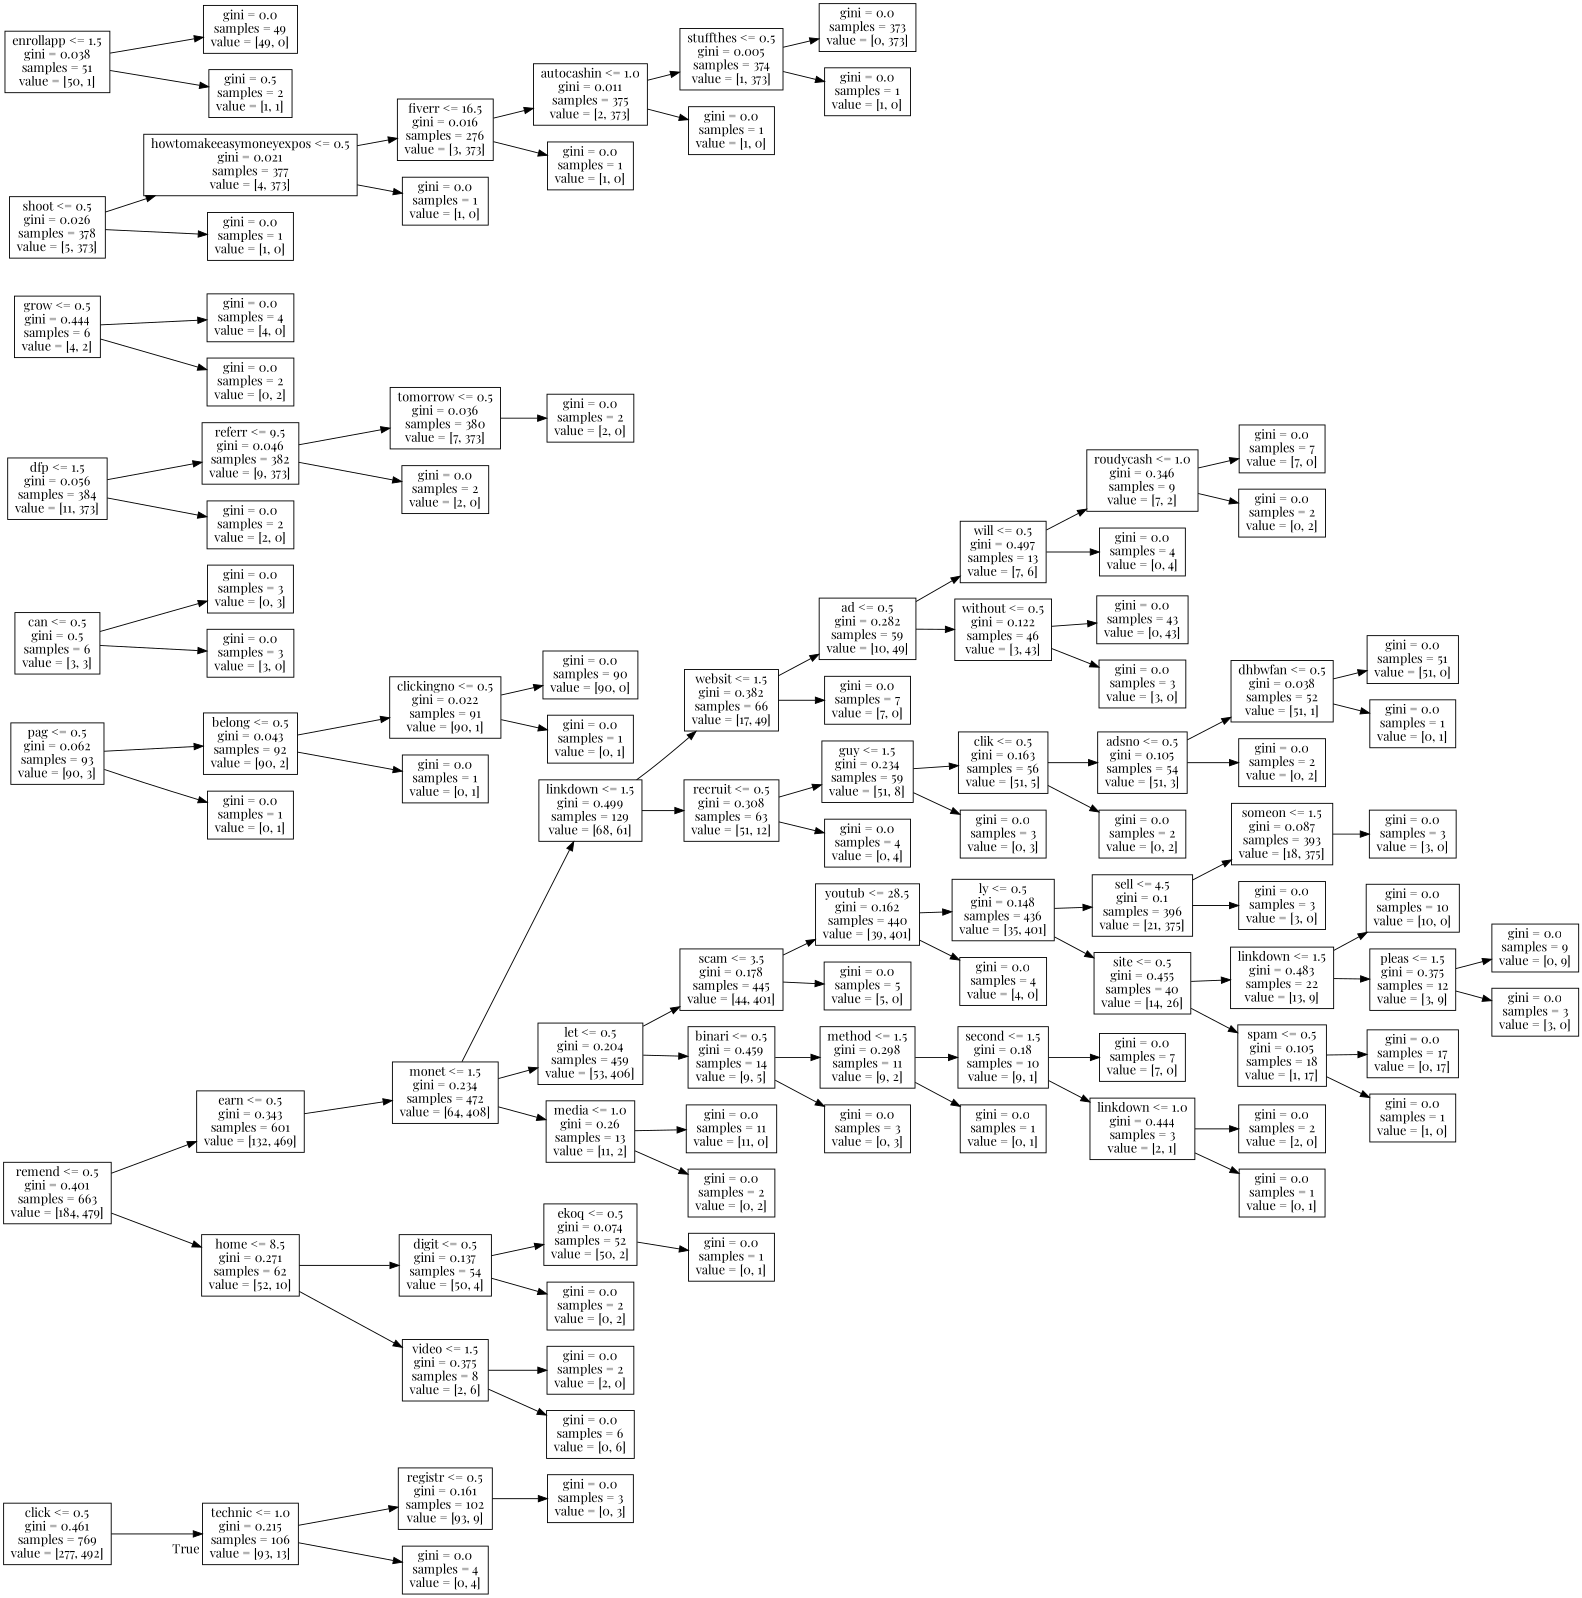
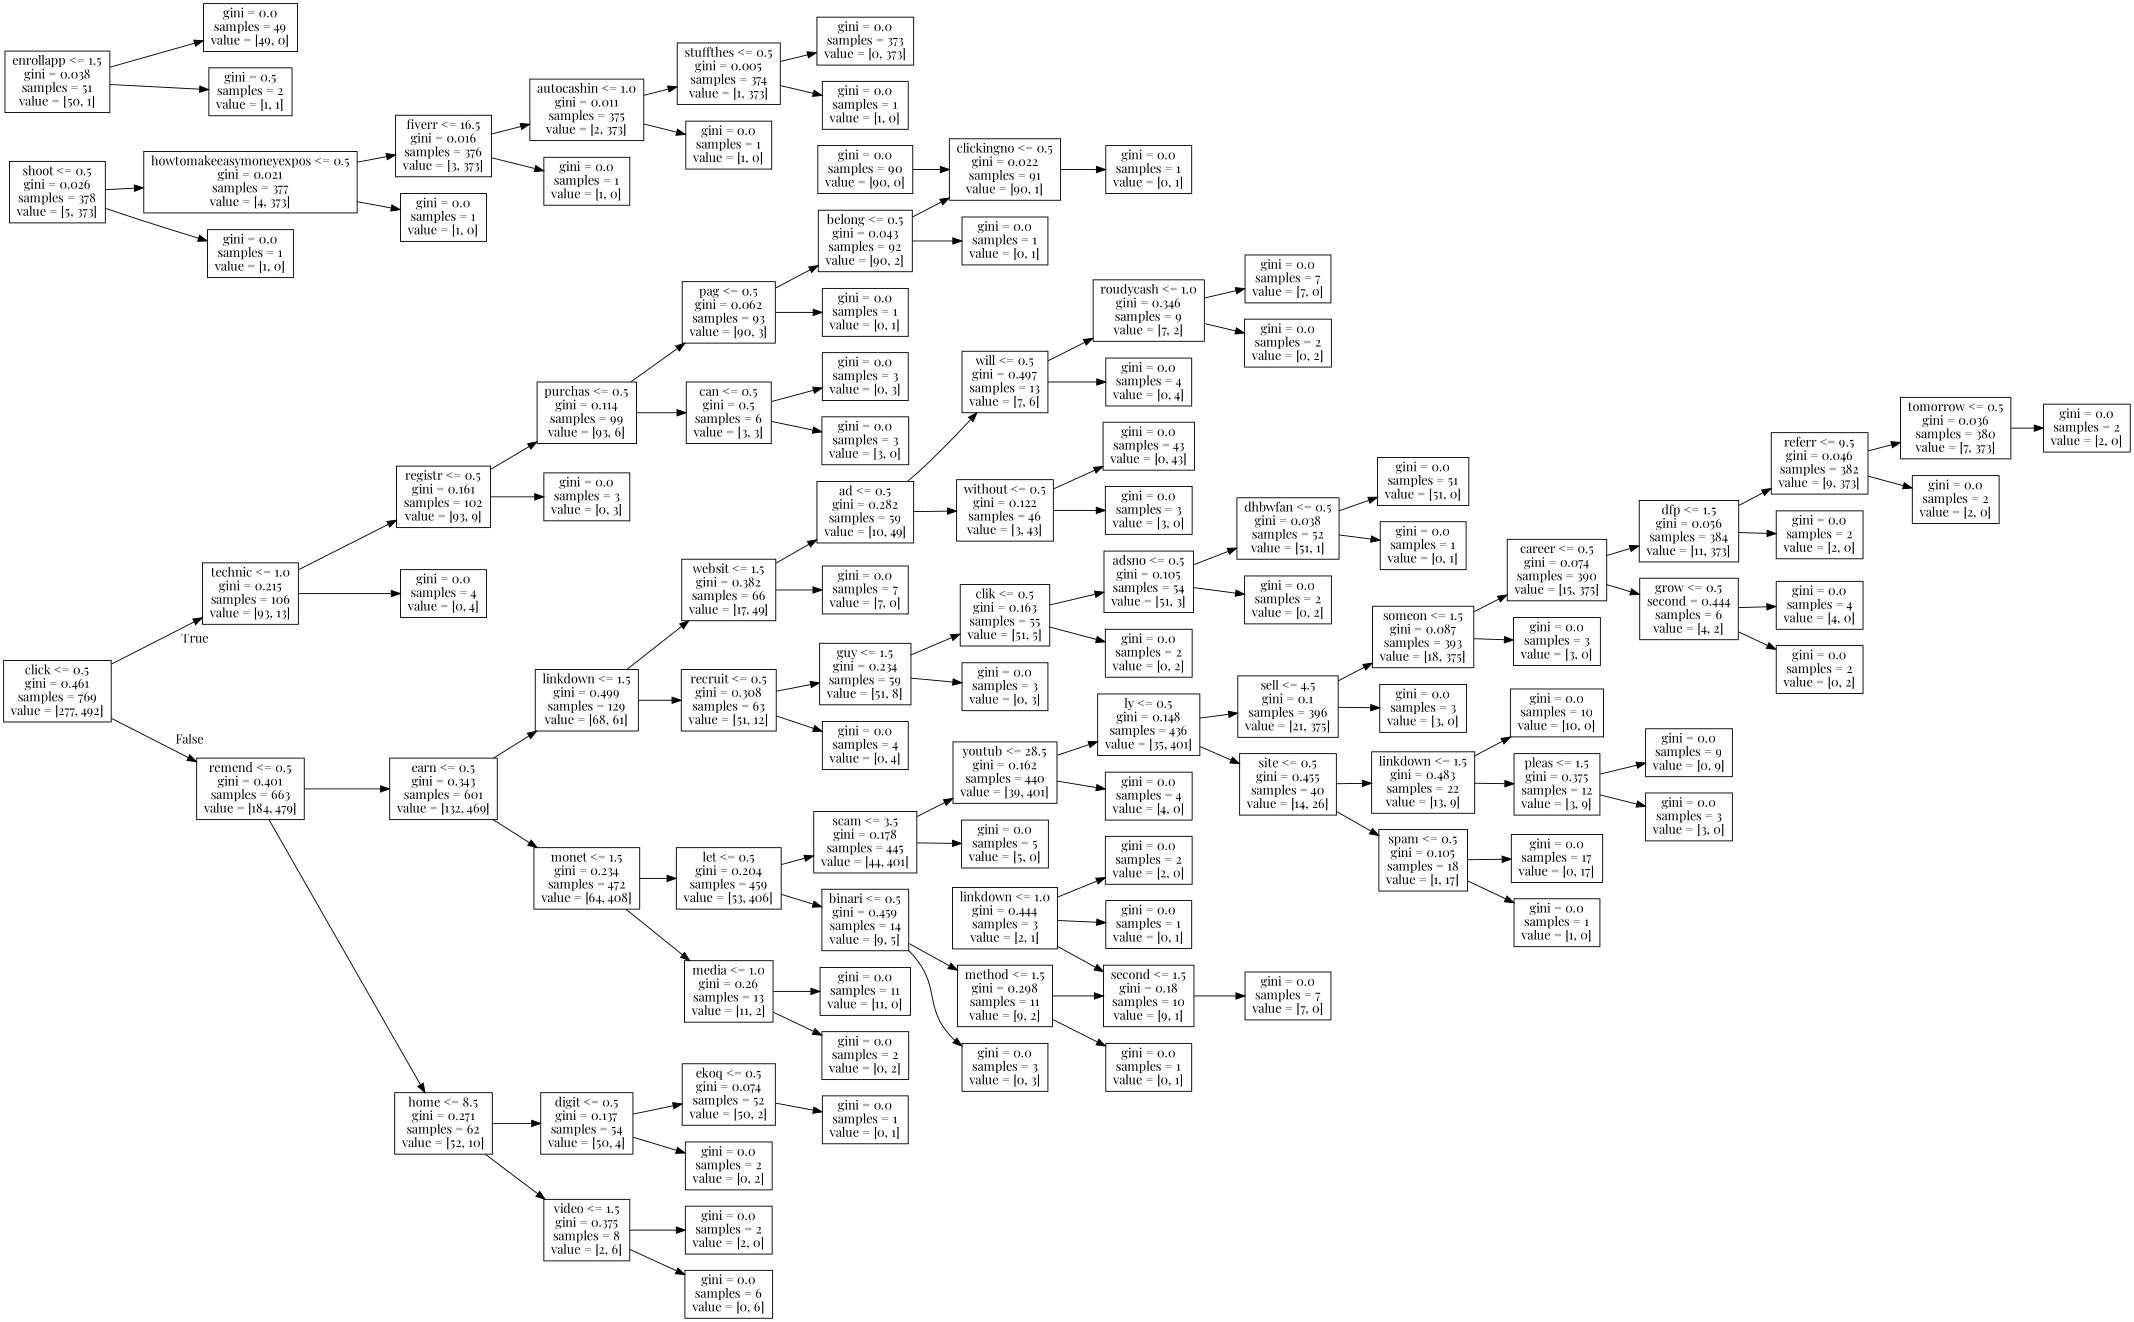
(445, 130) -> (443, 146)
(57, 327) -> (1689, 609)
none -> (587, 413)
none -> (1557, 570)
(518, 691) -> (927, 170)
none -> (150, 738)
(1003, 763) -> (1005, 615)
(516, 956) -> (511, 747)
(1065, 1089) -> (1077, 957)
